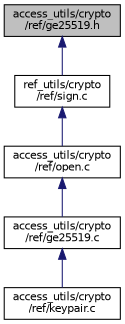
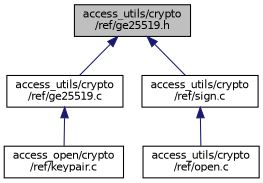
(62, 91) -> (200, 91)
(62, 203) -> (95, 60)
(62, 303) -> (64, 162)
